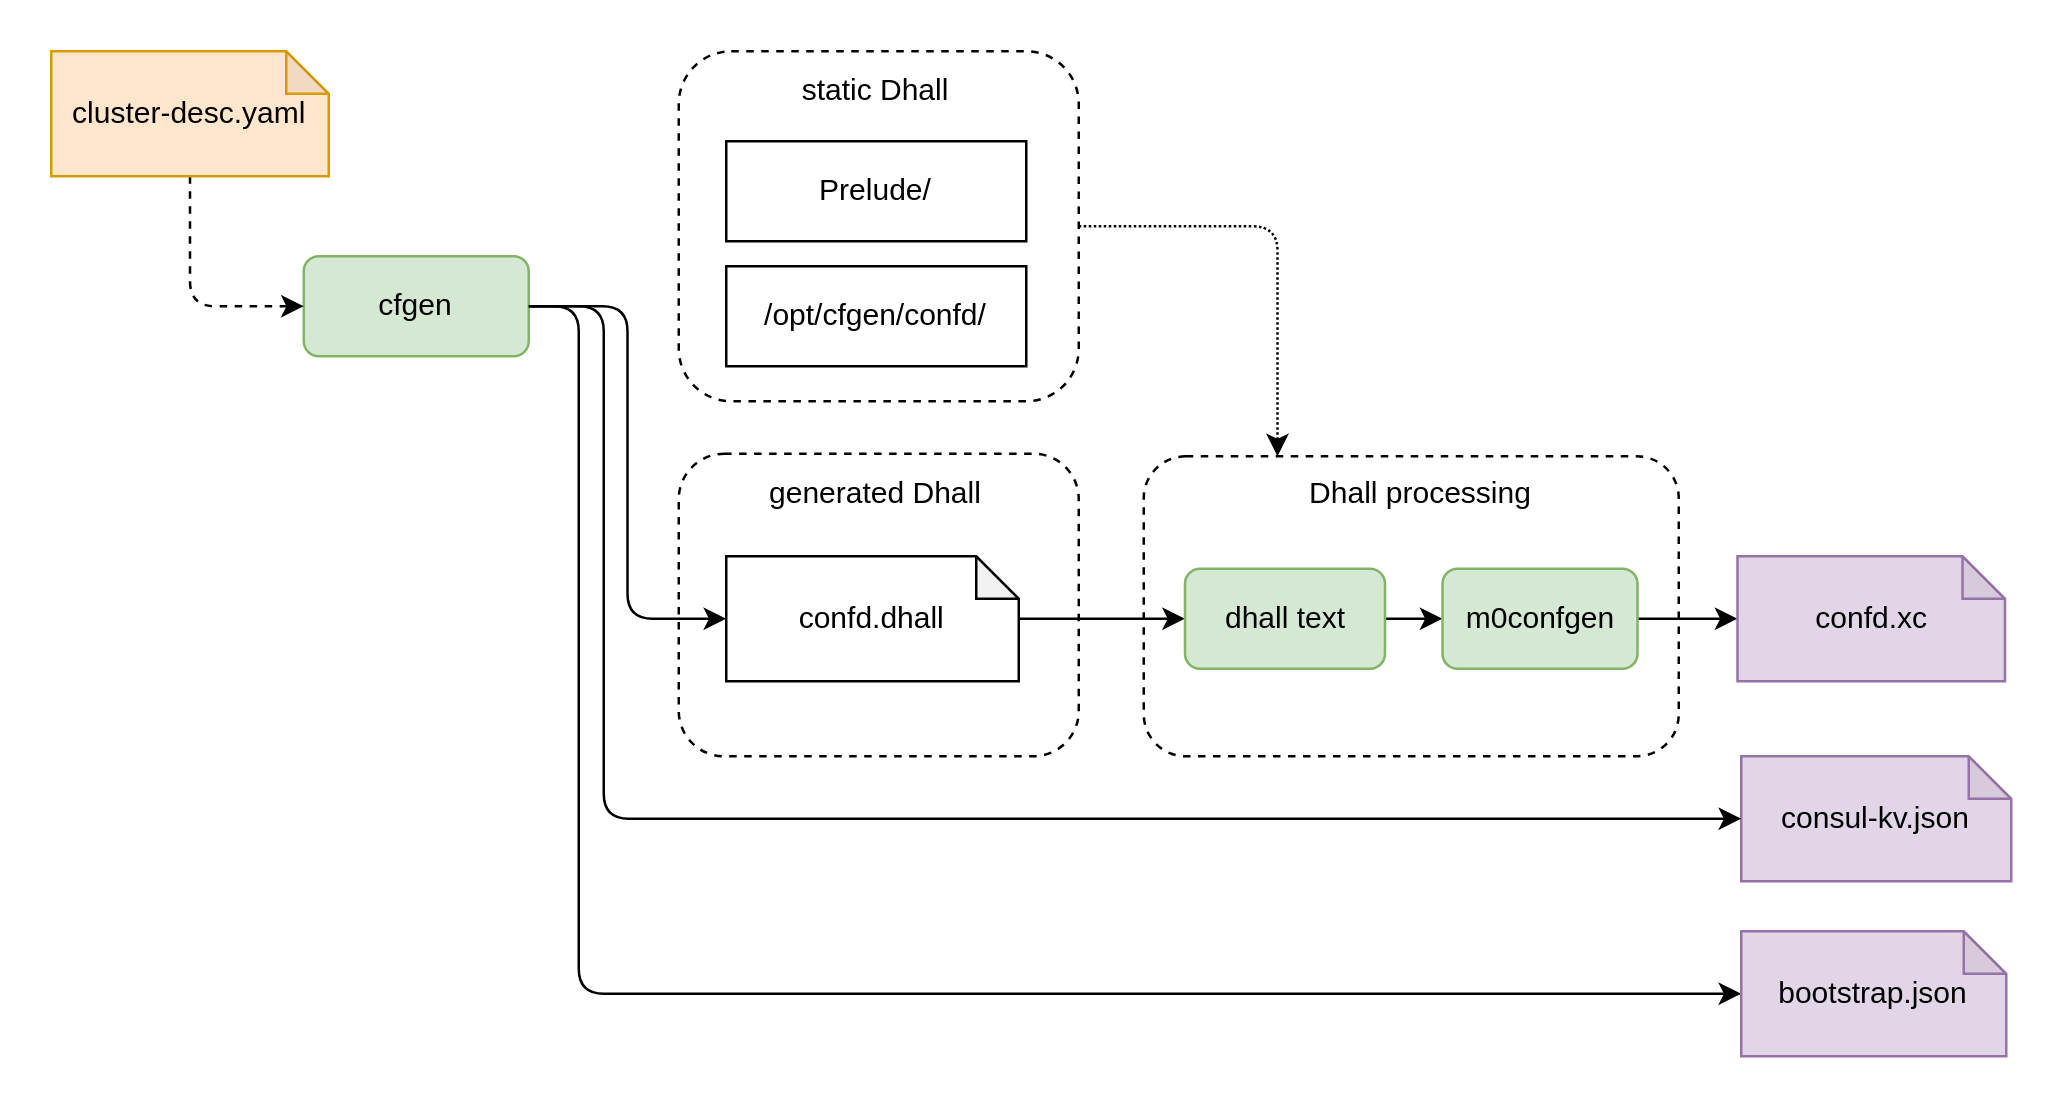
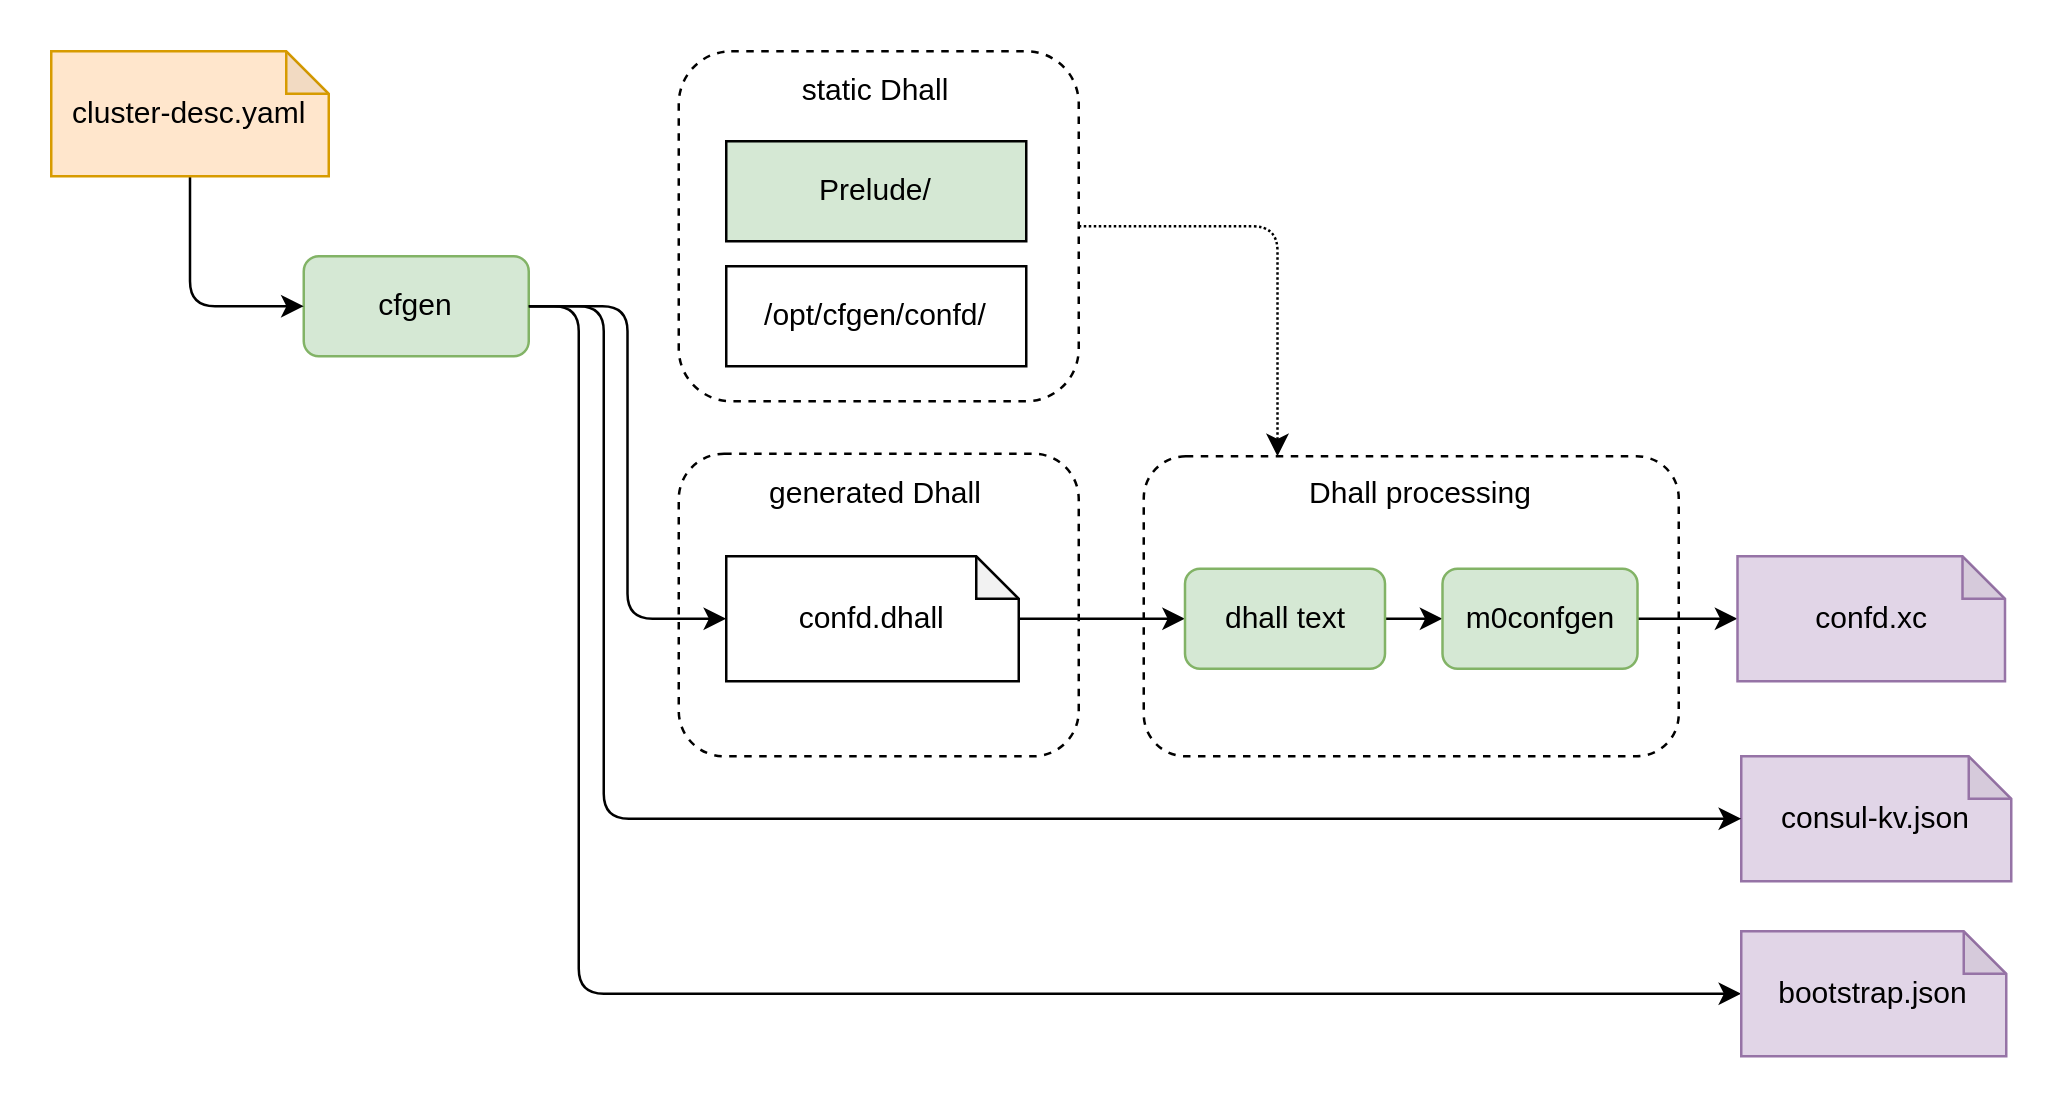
(876, 191) -> (876, 191)
(190, 281) -> (190, 281)
